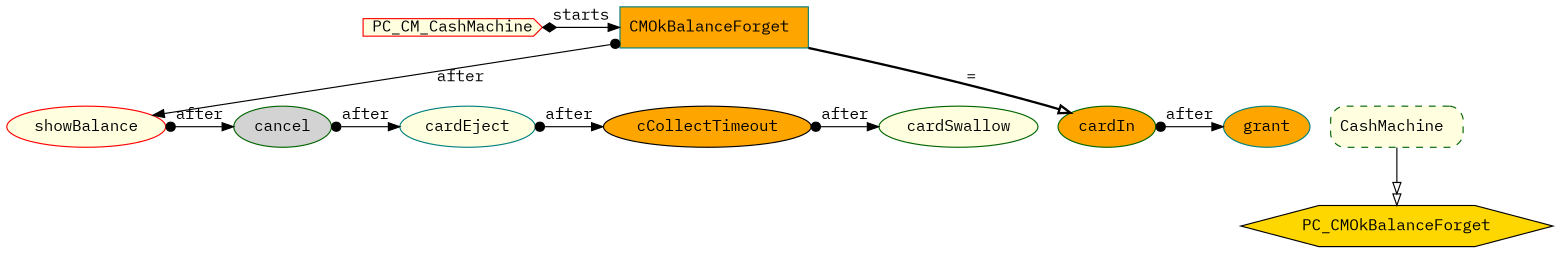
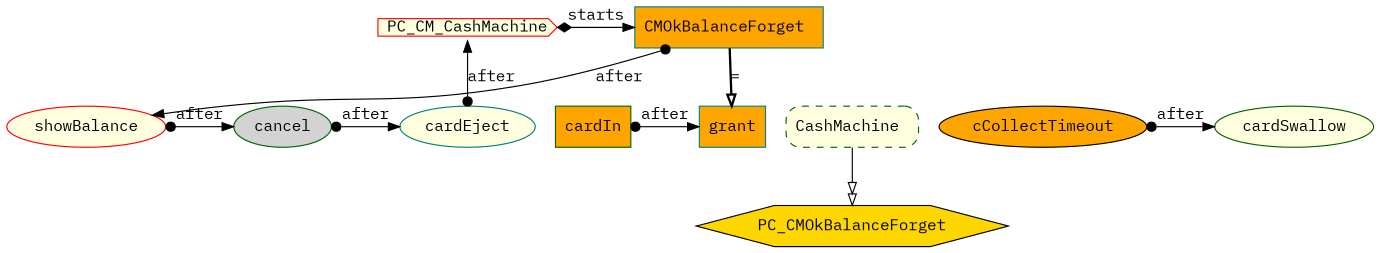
(935, 77) -> (731, 71)
(568, 127) -> (468, 75)
(1107, 127) -> (593, 127)
(1267, 127) -> (732, 127)
